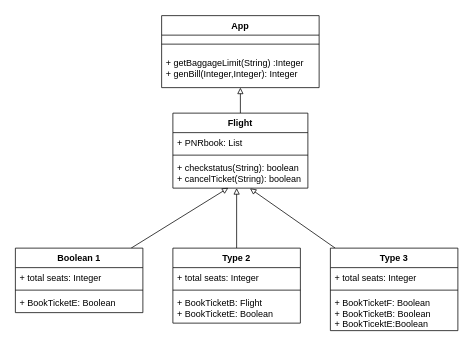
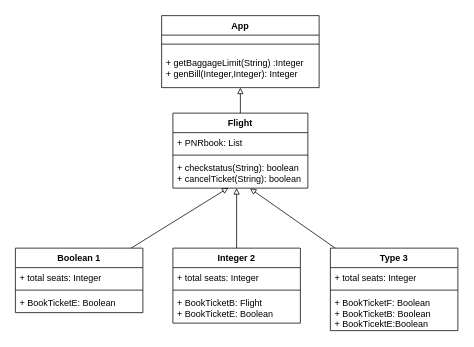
(236, 258) -> (236, 258)
